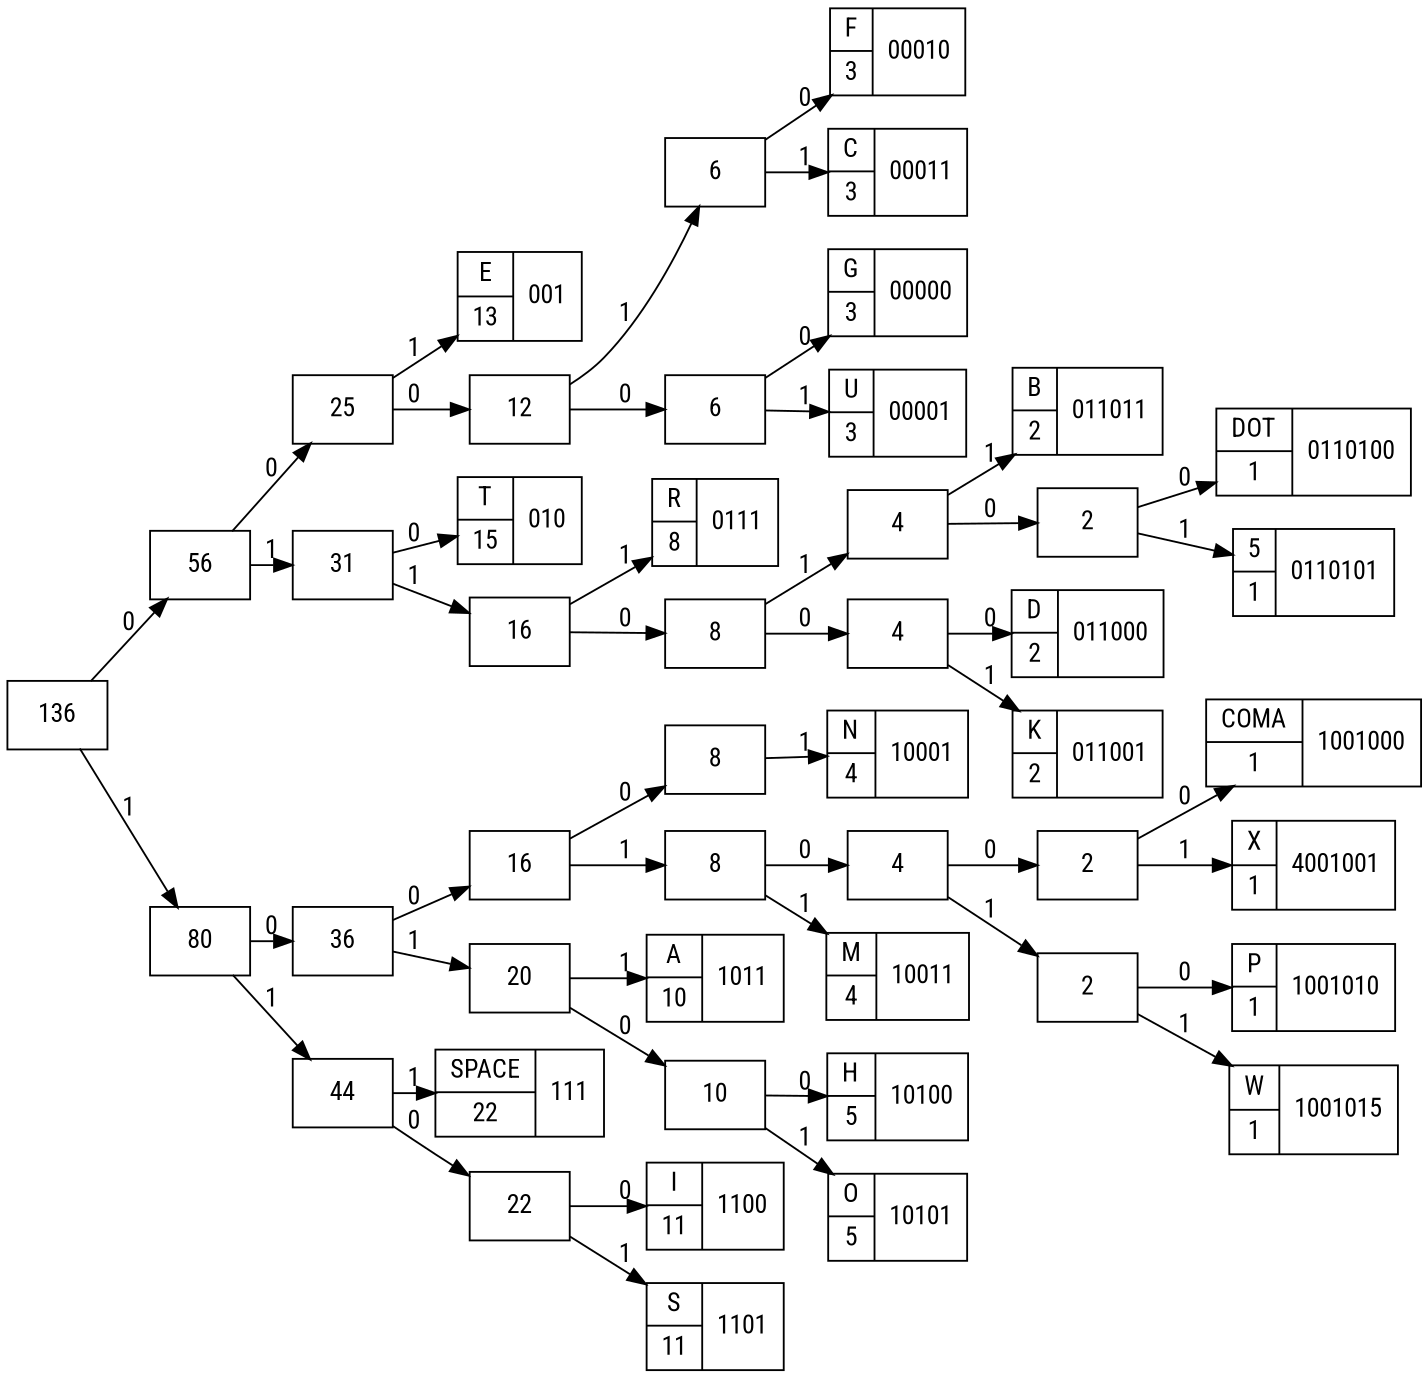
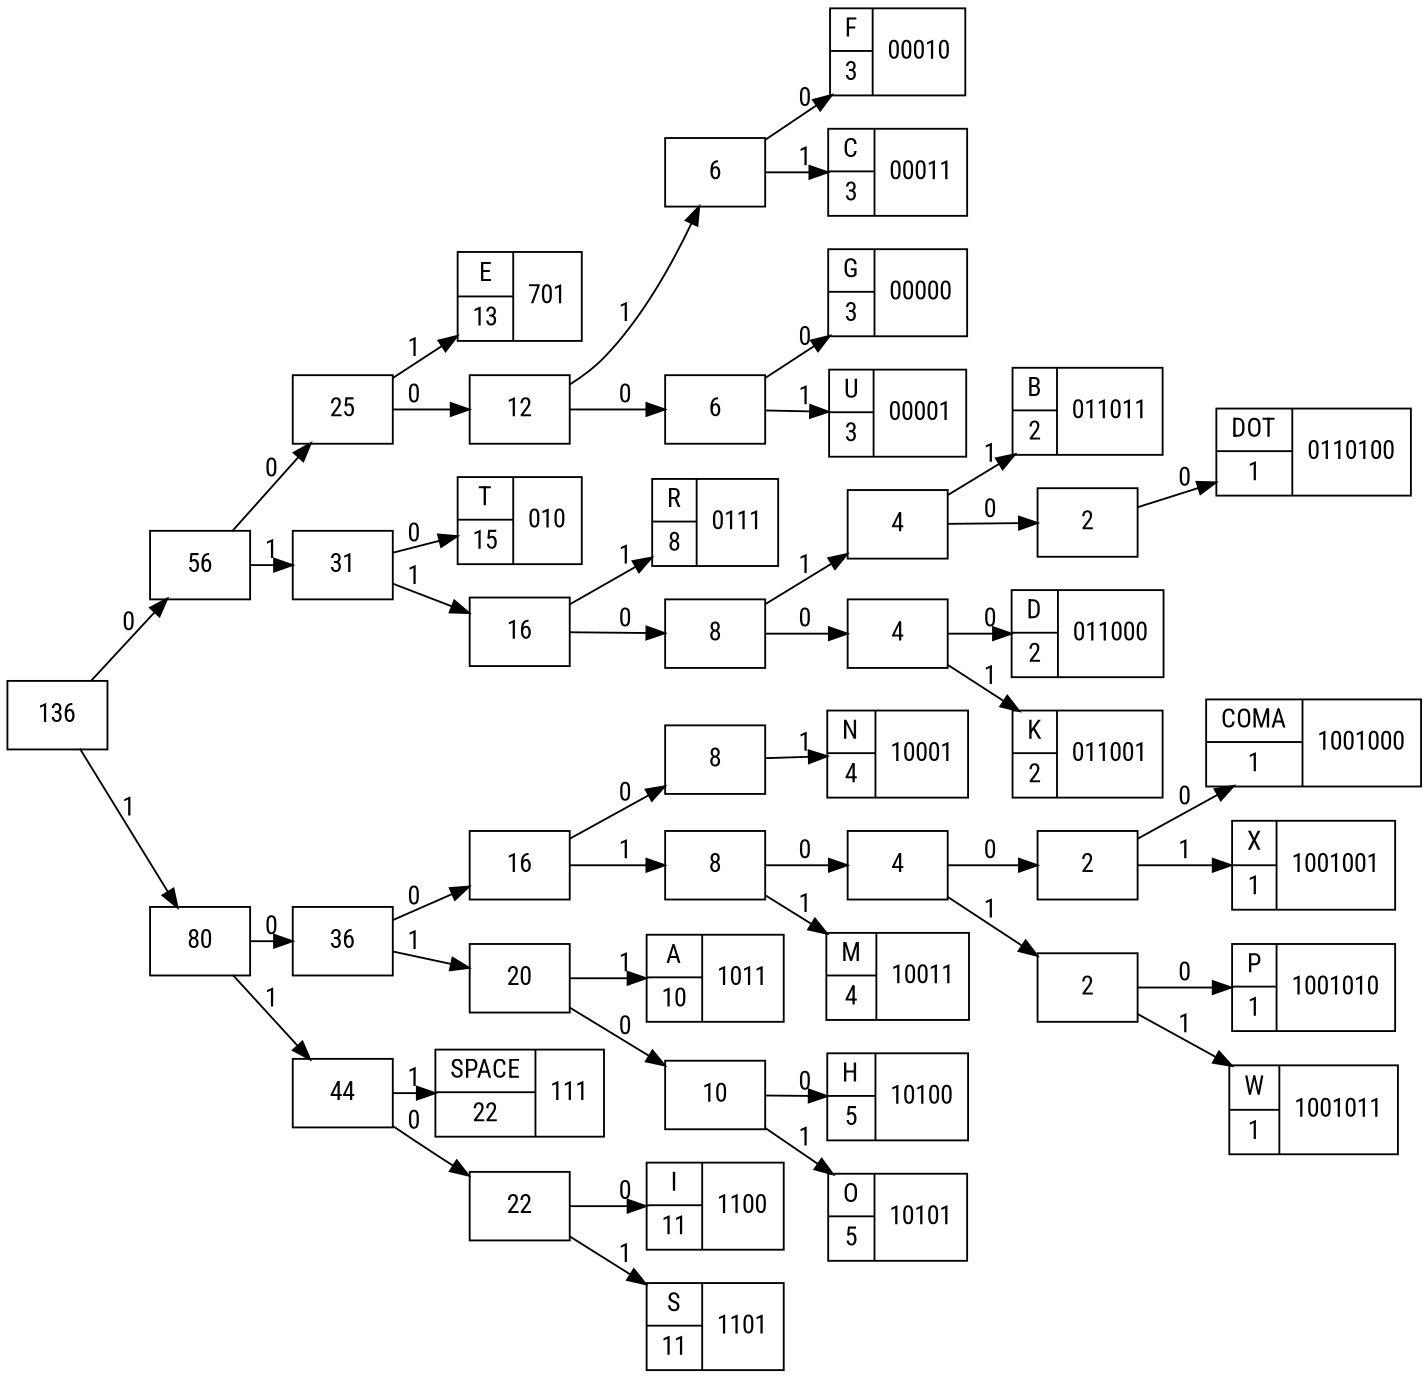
(547, 296) -> (547, 296)
(1314, 573) -> none
(1336, 864) -> (1336, 864)
(1339, 1109) -> (1339, 1109)
